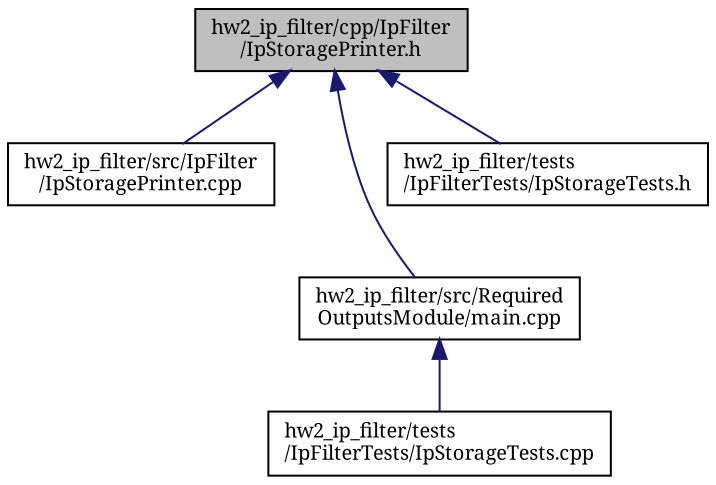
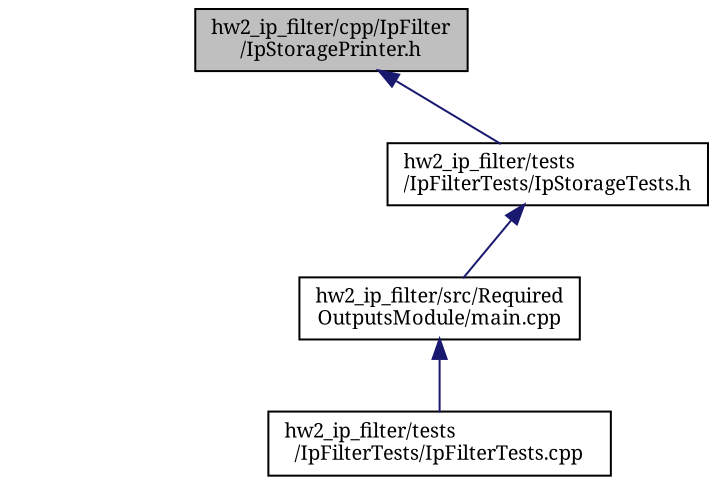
(141, 174) -> none
(363, 190) -> (487, 249)
(440, 444) -> (440, 444)
